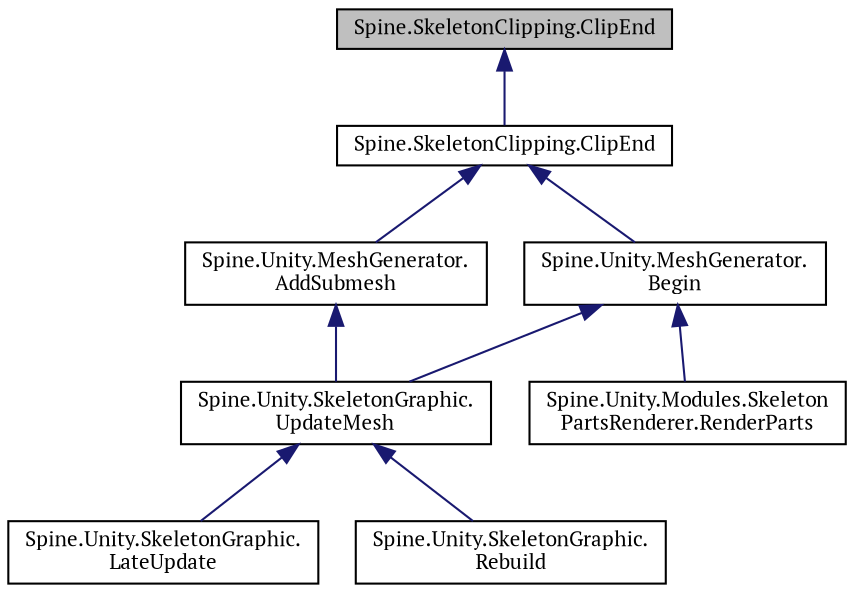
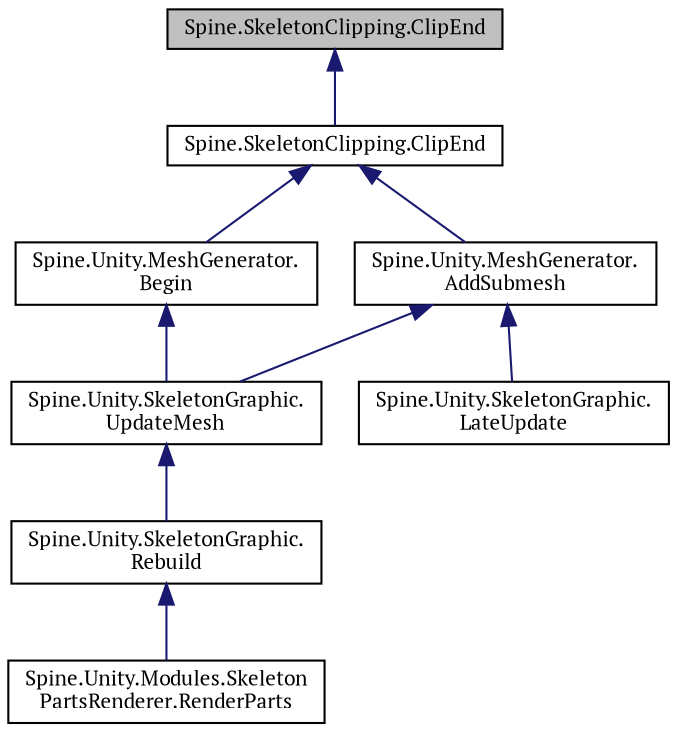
(682, 354) -> (166, 633)
(241, 489) -> (510, 354)
